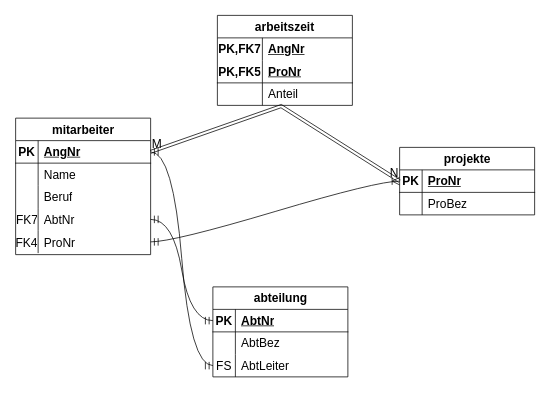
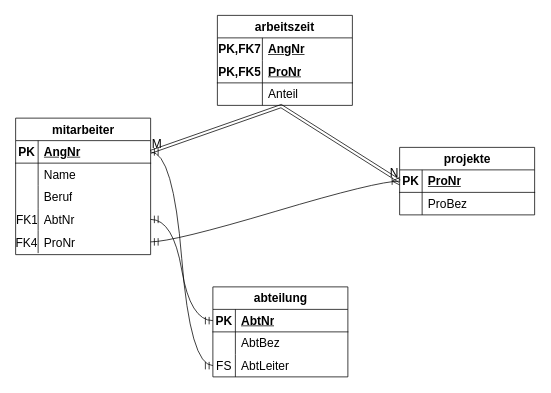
(27, 219) -> (27, 219)
